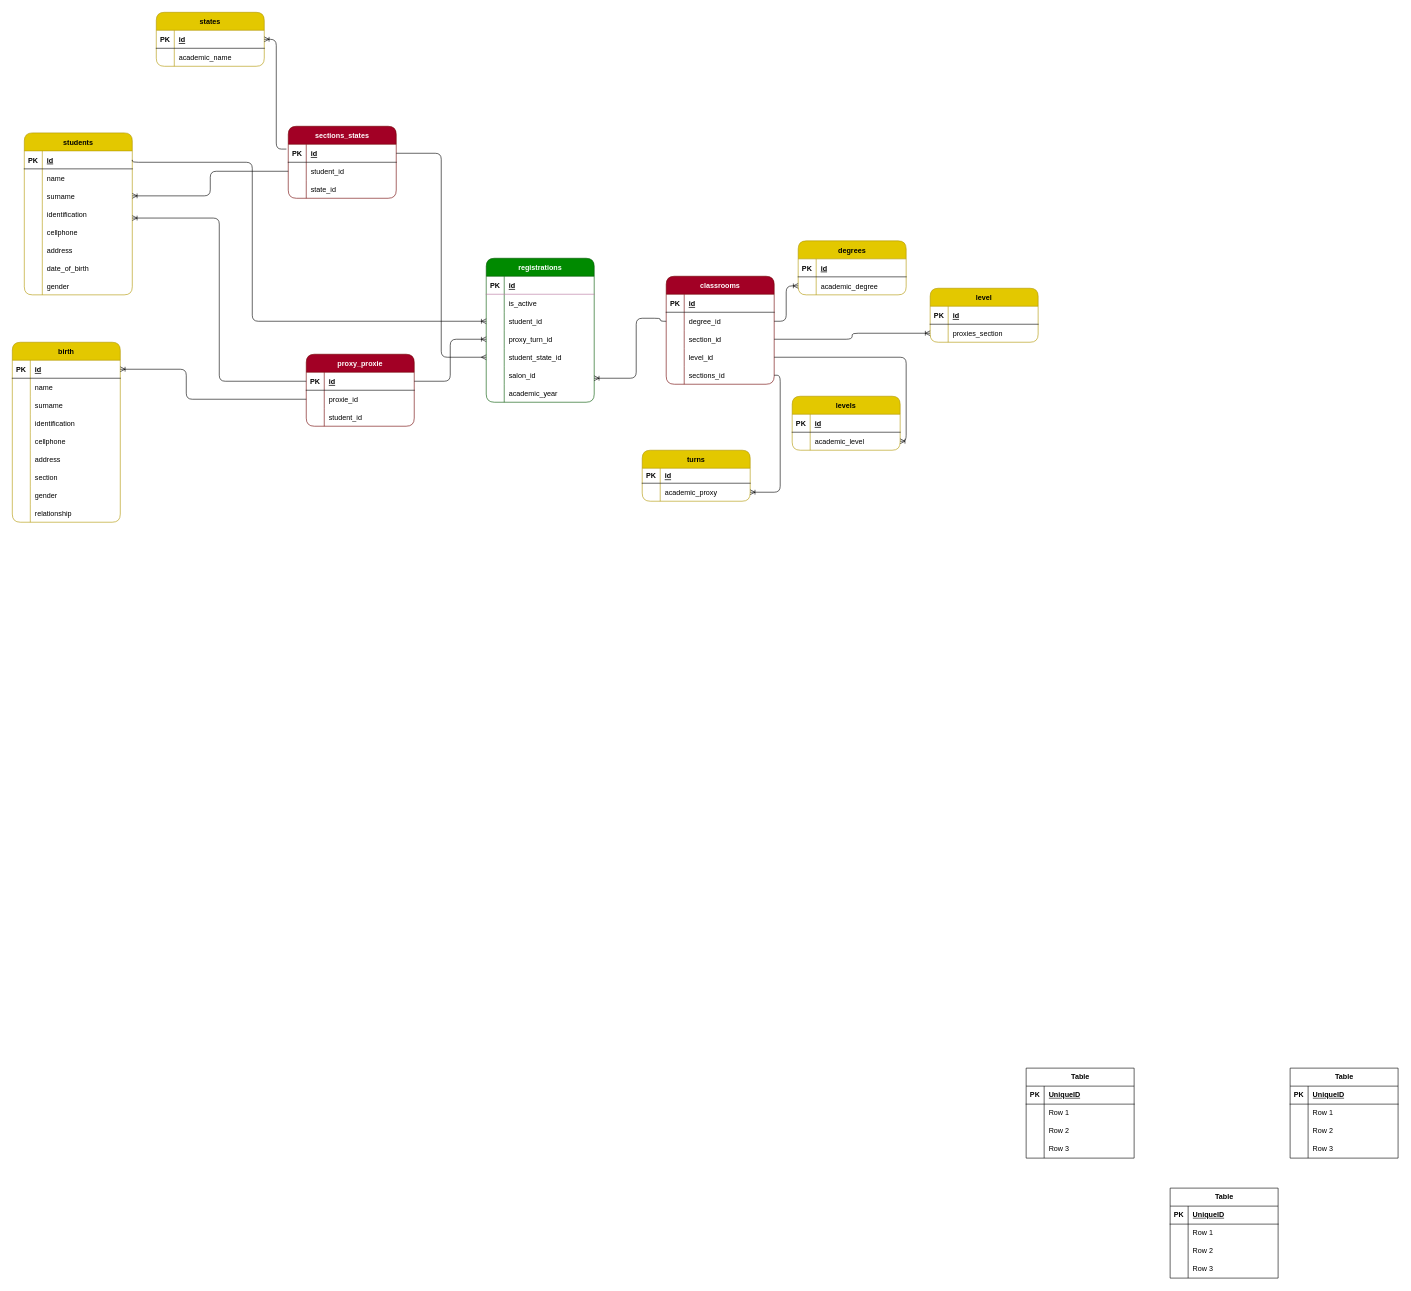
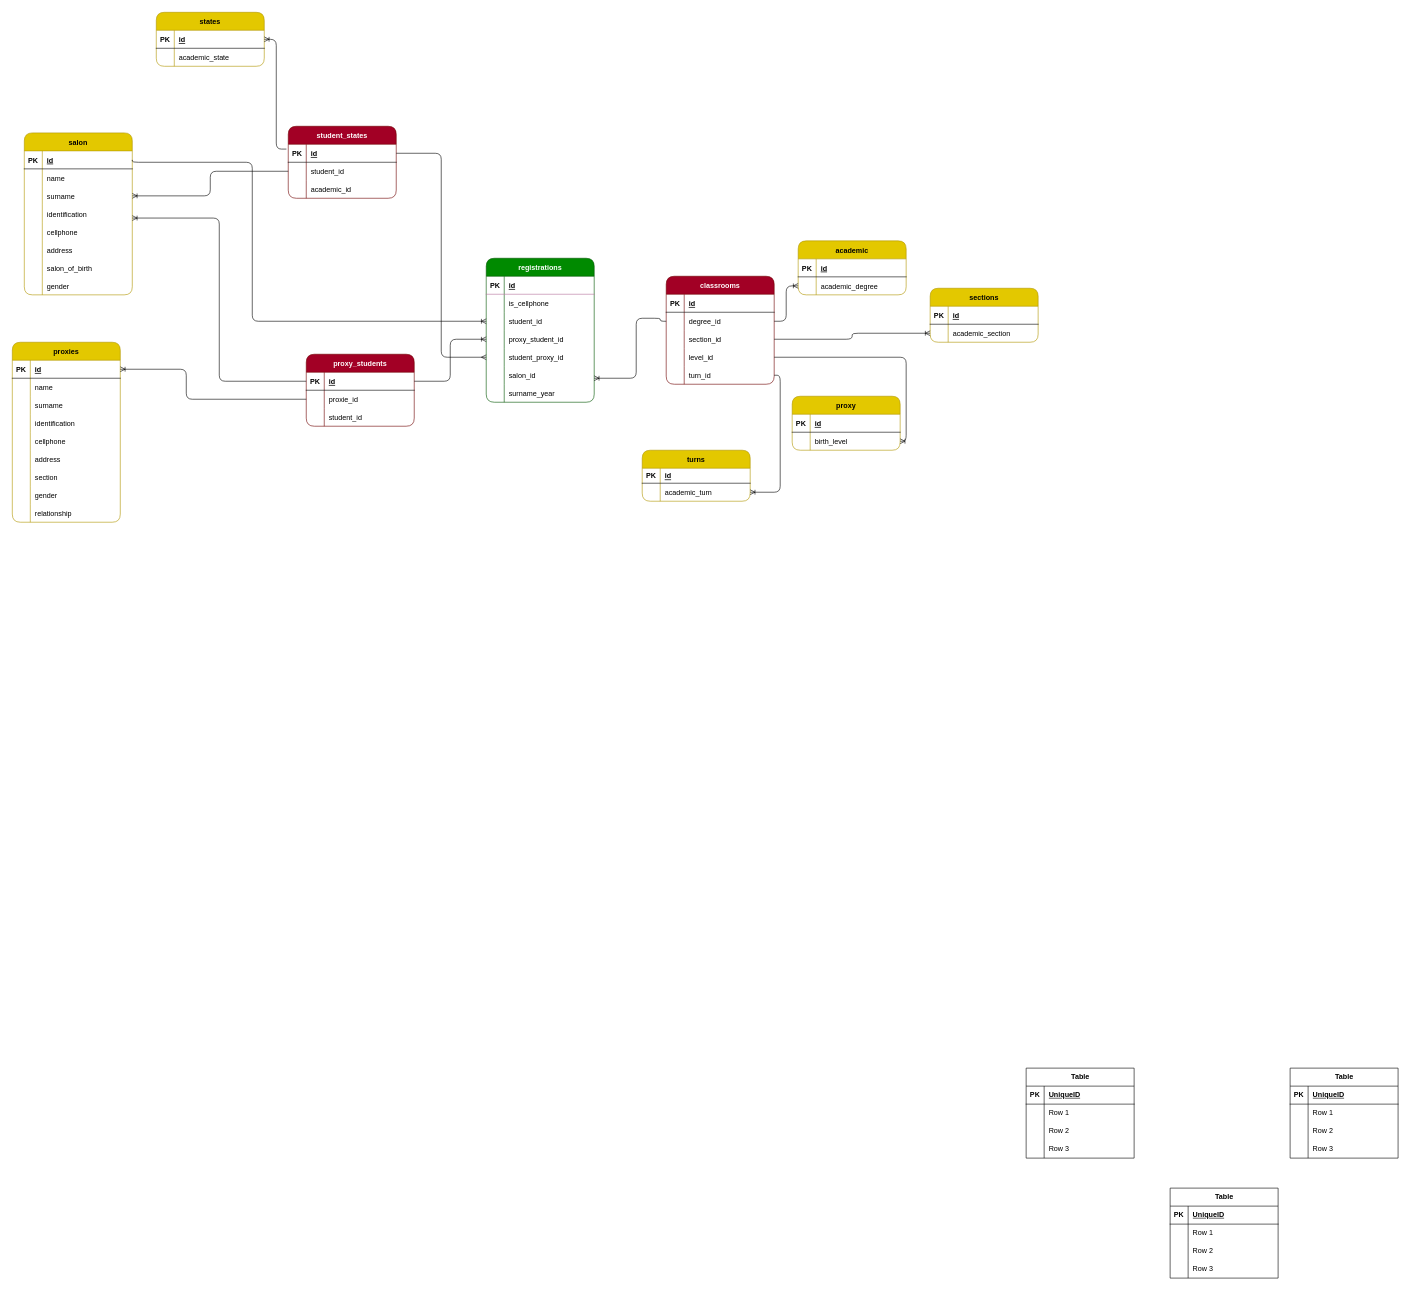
(204, 58) -> (206, 58)
(342, 136) -> (342, 136)
(78, 142) -> (78, 142)
(326, 190) -> (331, 190)
(852, 250) -> (852, 250)
(72, 268) -> (73, 268)
(984, 298) -> (984, 298)
(525, 304) -> (530, 304)
(981, 334) -> (983, 334)
(534, 340) -> (540, 340)
(66, 352) -> (66, 352)
(540, 358) -> (540, 358)
(360, 364) -> (360, 364)
(709, 376) -> (702, 376)
(534, 394) -> (533, 394)
(846, 406) -> (846, 406)
(840, 442) -> (834, 442)
(692, 493) -> (690, 493)
